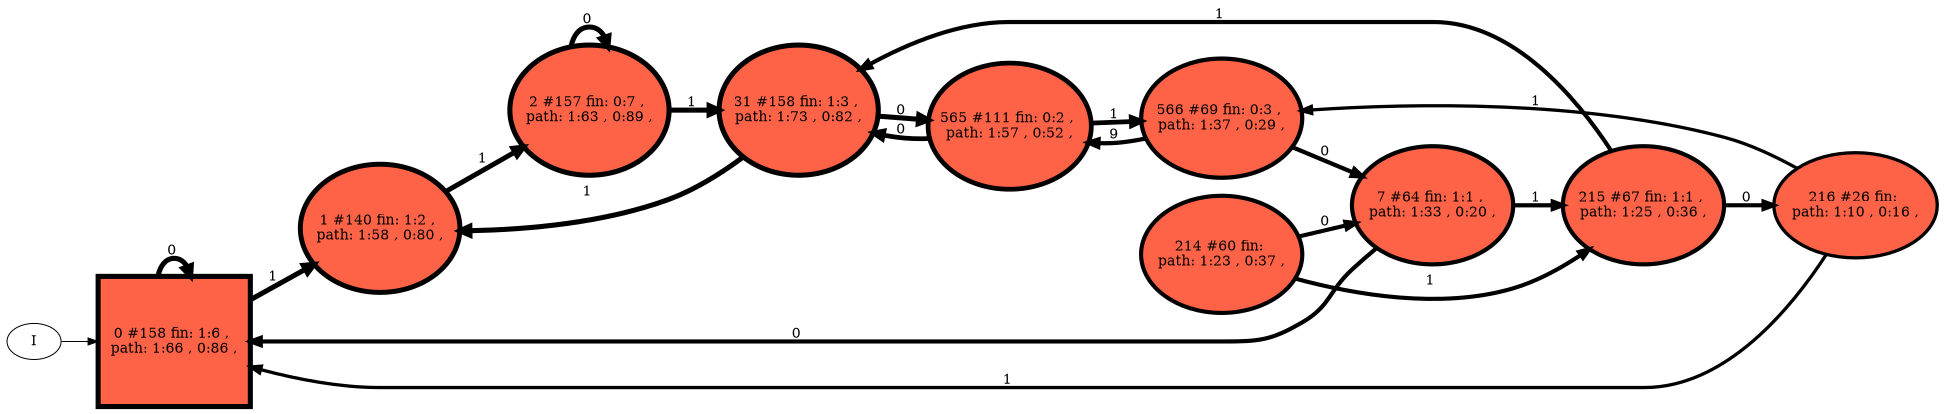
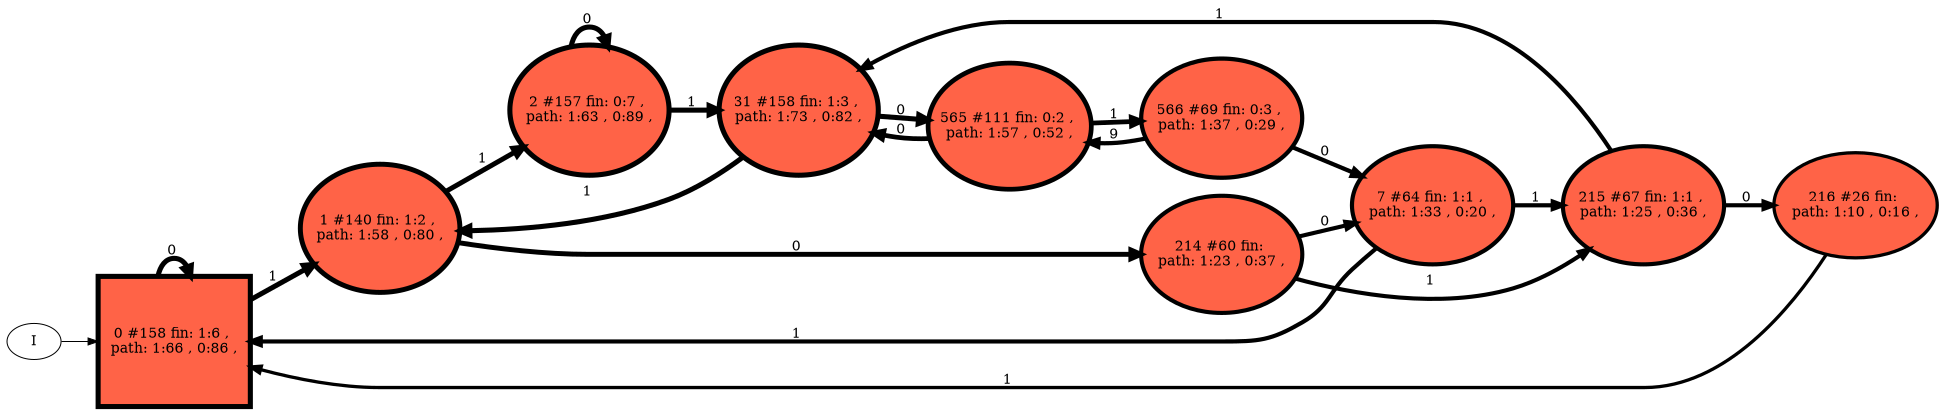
(1559, 110) -> none
none -> (794, 254)
(799, 334) -> (799, 334)
